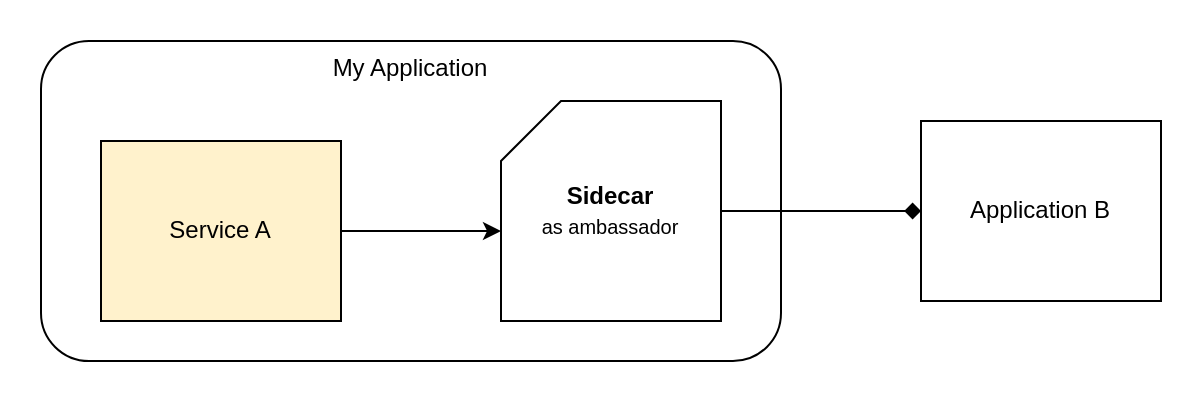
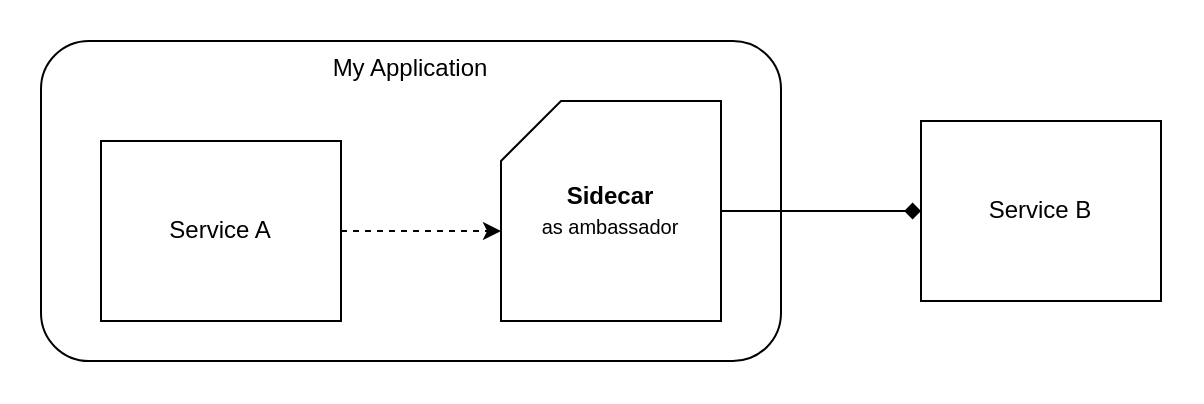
(1041, 211) -> (1041, 211)
(221, 231) -> (221, 231)
(414, 231) -> (414, 231)
